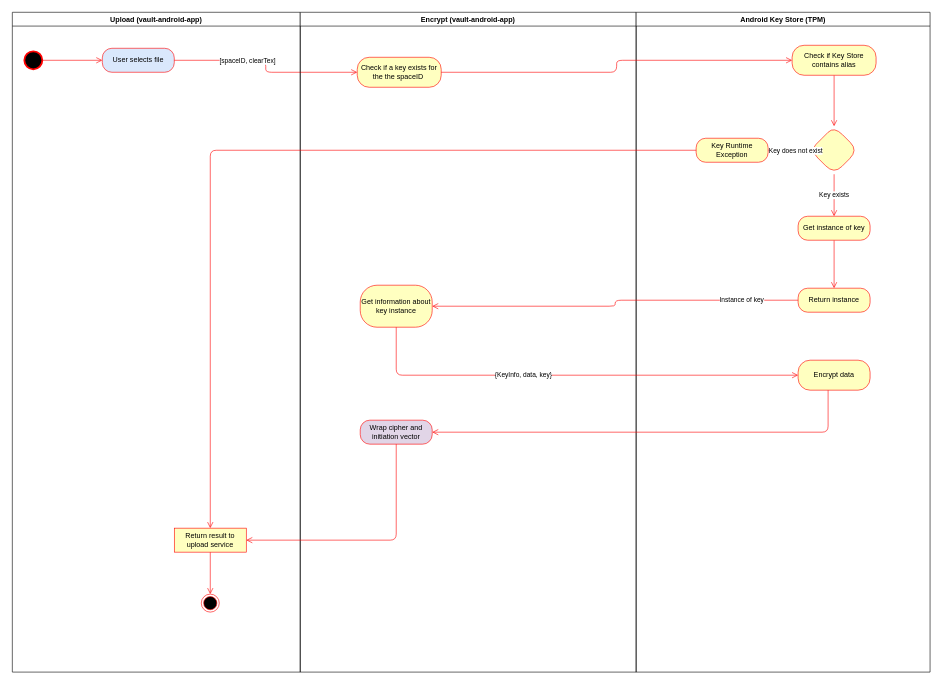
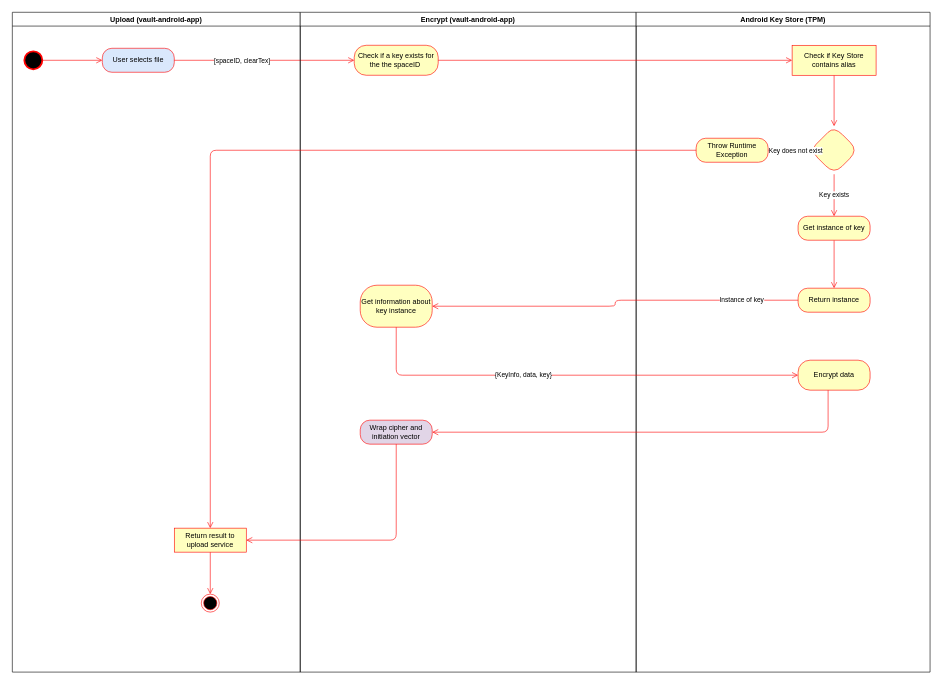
(834, 60) -> (834, 60)
(399, 72) -> (396, 60)
(732, 150) -> (732, 150)
